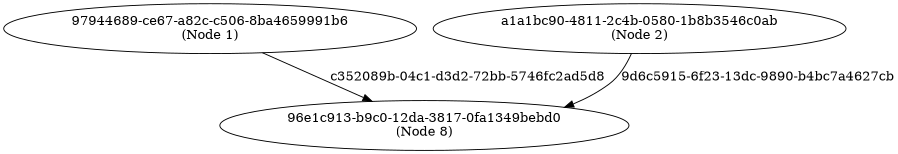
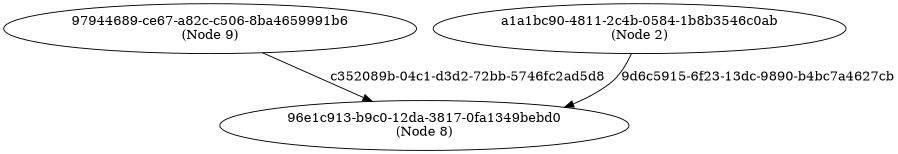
(210, 29) -> (210, 29)
(640, 29) -> (640, 29)
